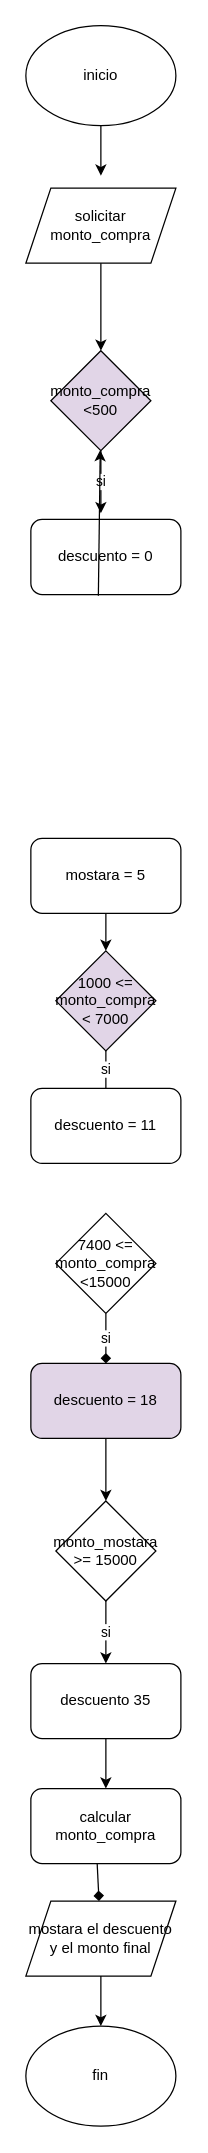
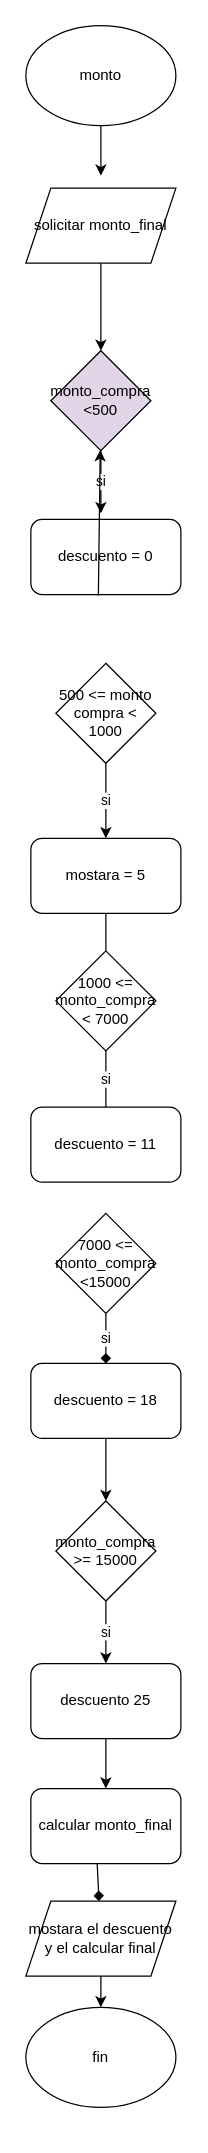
(101, 76) -> (101, 76)
(101, 226) -> (101, 226)
none -> (106, 713)
none -> (106, 796)
(106, 941) -> (106, 944)
(106, 1001) -> (106, 1001)
(106, 1126) -> (106, 1144)
(106, 1263) -> (106, 1263)
(106, 1401) -> (106, 1401)
(106, 1551) -> (106, 1551)
(106, 1701) -> (106, 1701)
(106, 1826) -> (106, 1826)
(101, 1938) -> (101, 1938)
(101, 2076) -> (101, 2057)
